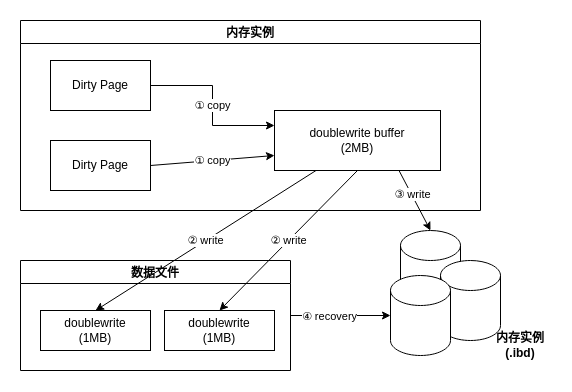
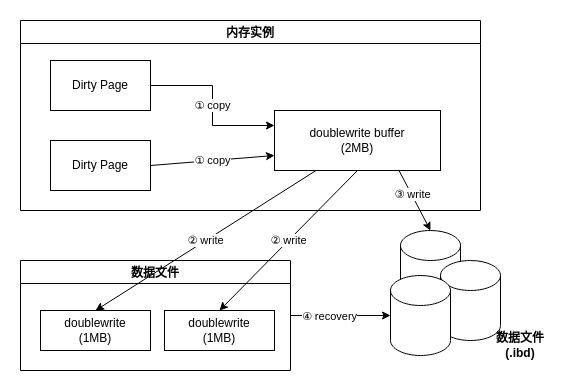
(521, 346) -> (521, 346)
